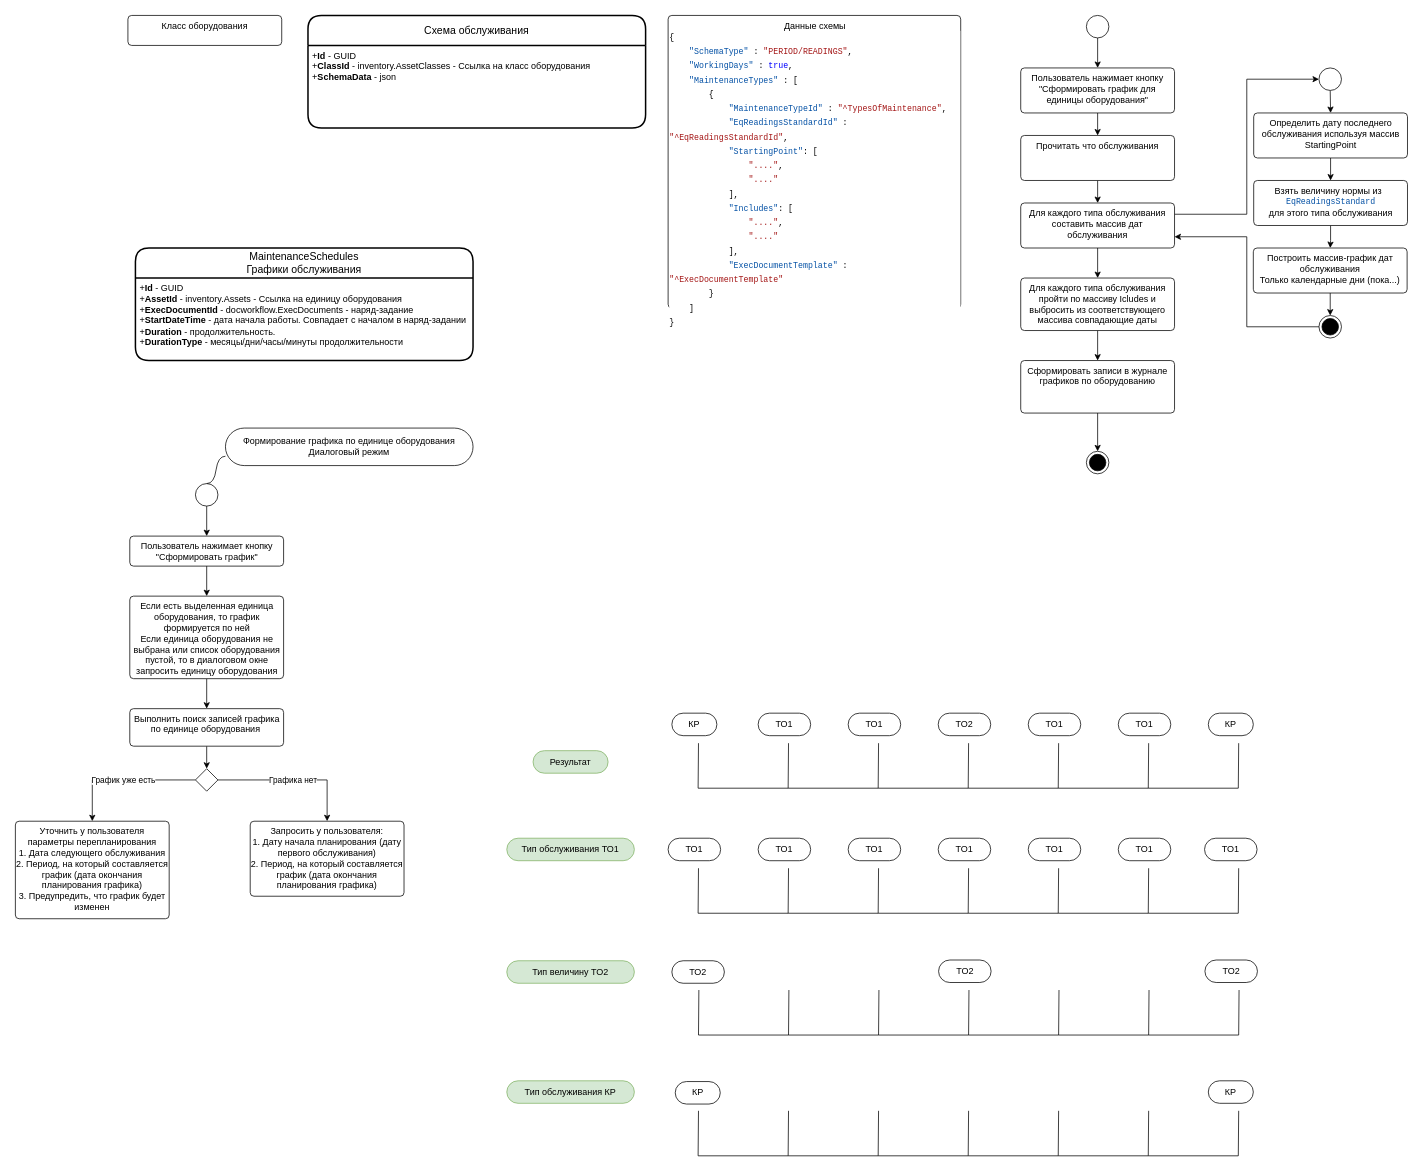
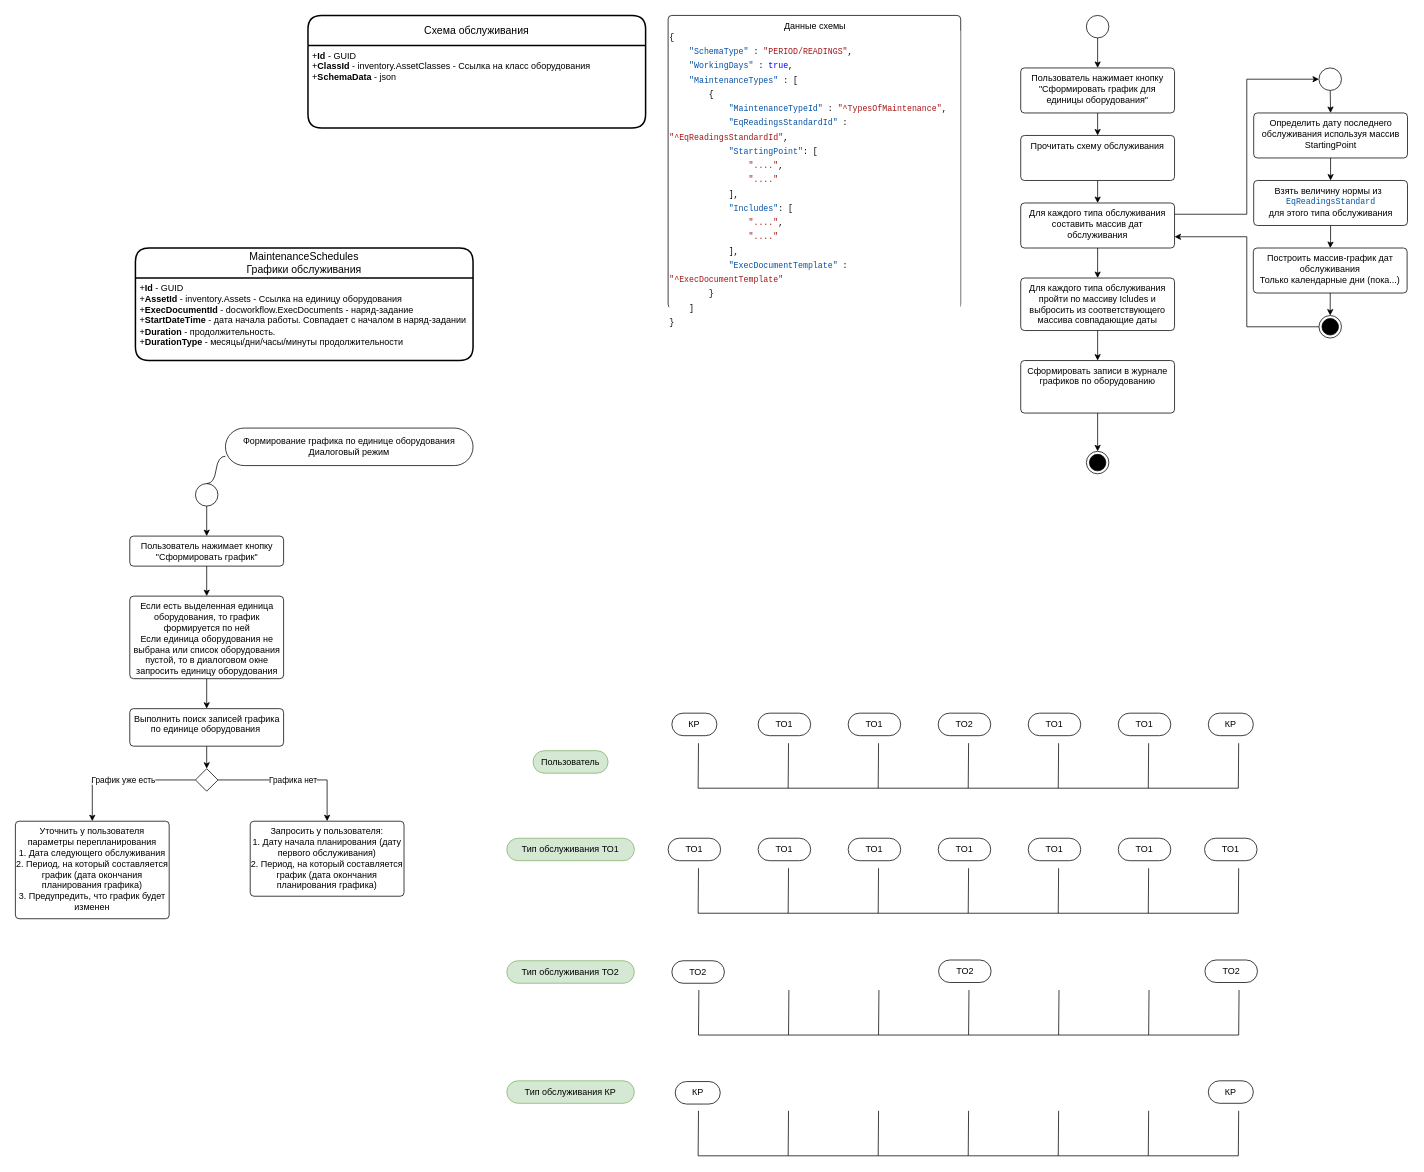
(205, 30) -> none
(1097, 146) -> (1097, 146)
(570, 762) -> (570, 762)
(570, 972) -> (570, 972)
